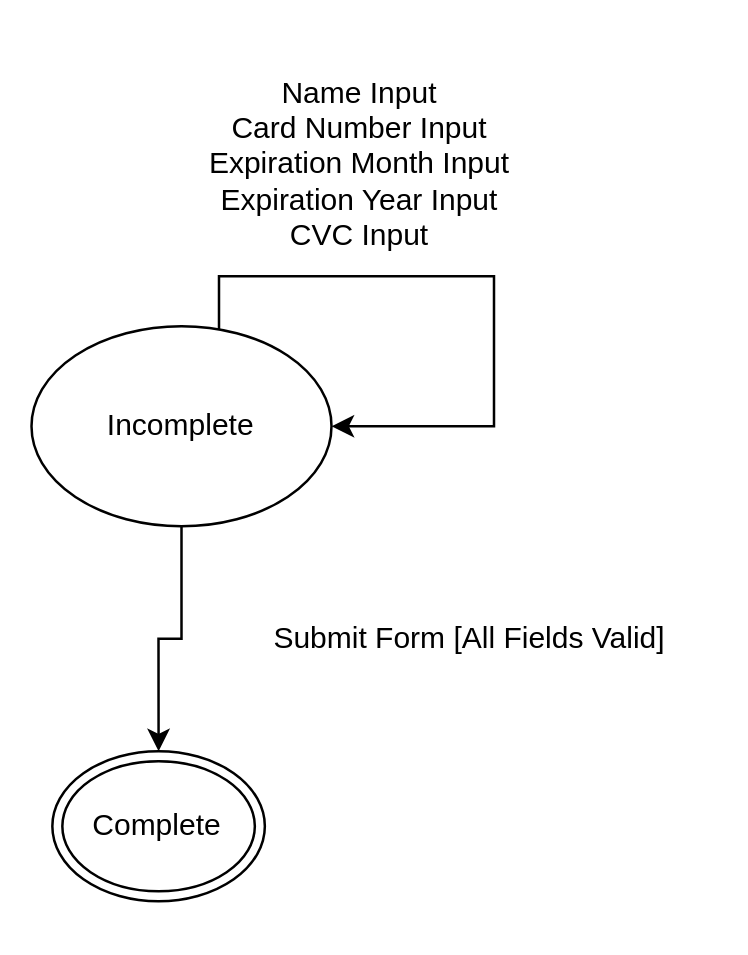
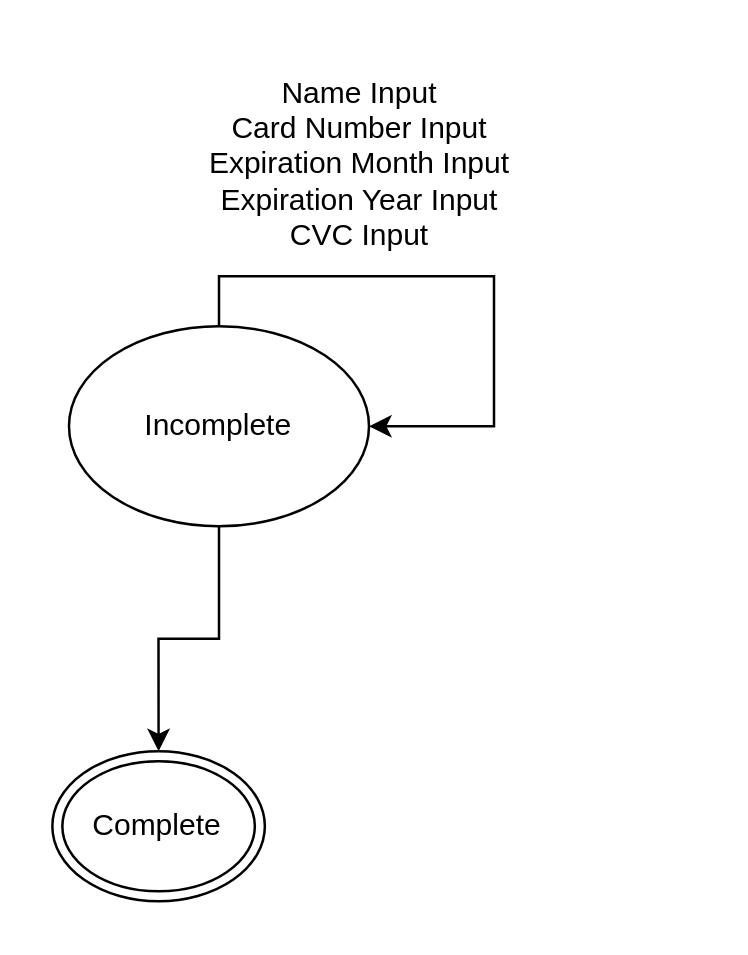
(181, 426) -> (219, 426)
(469, 639) -> none
